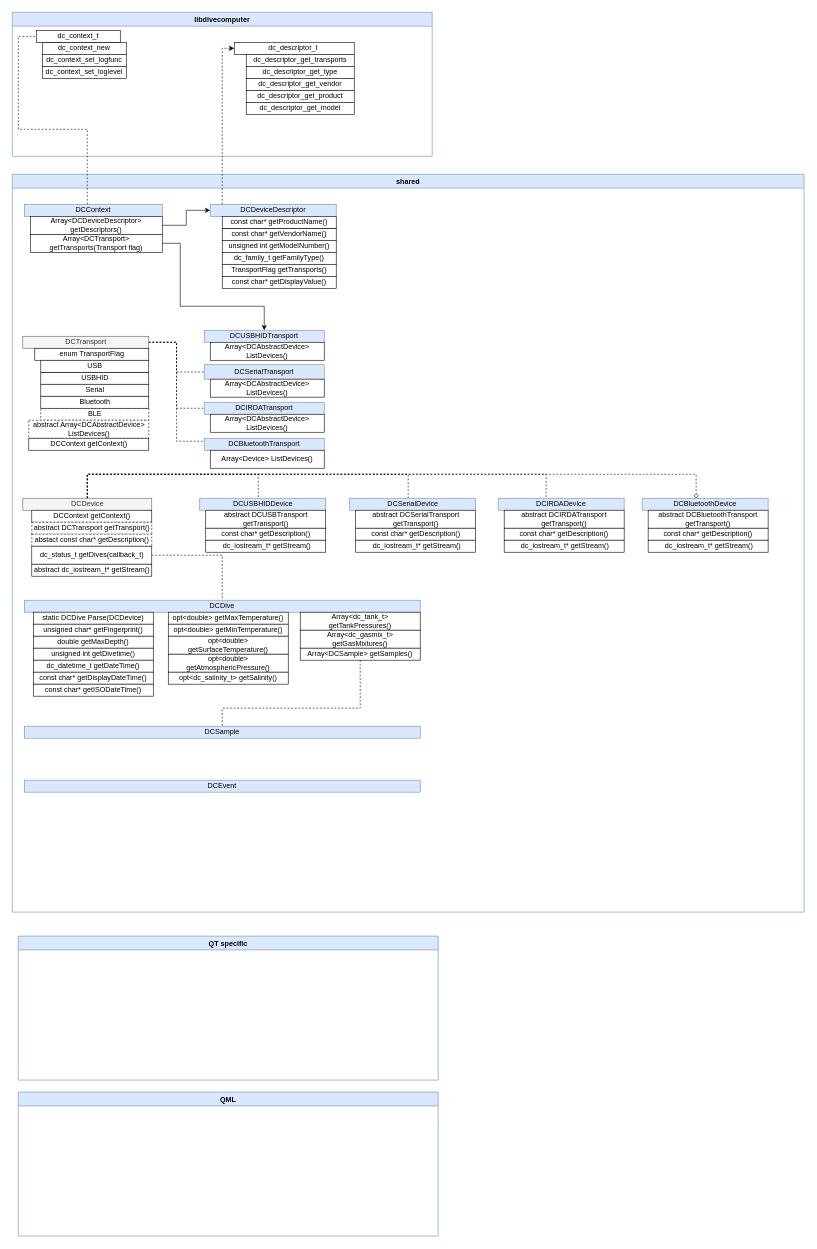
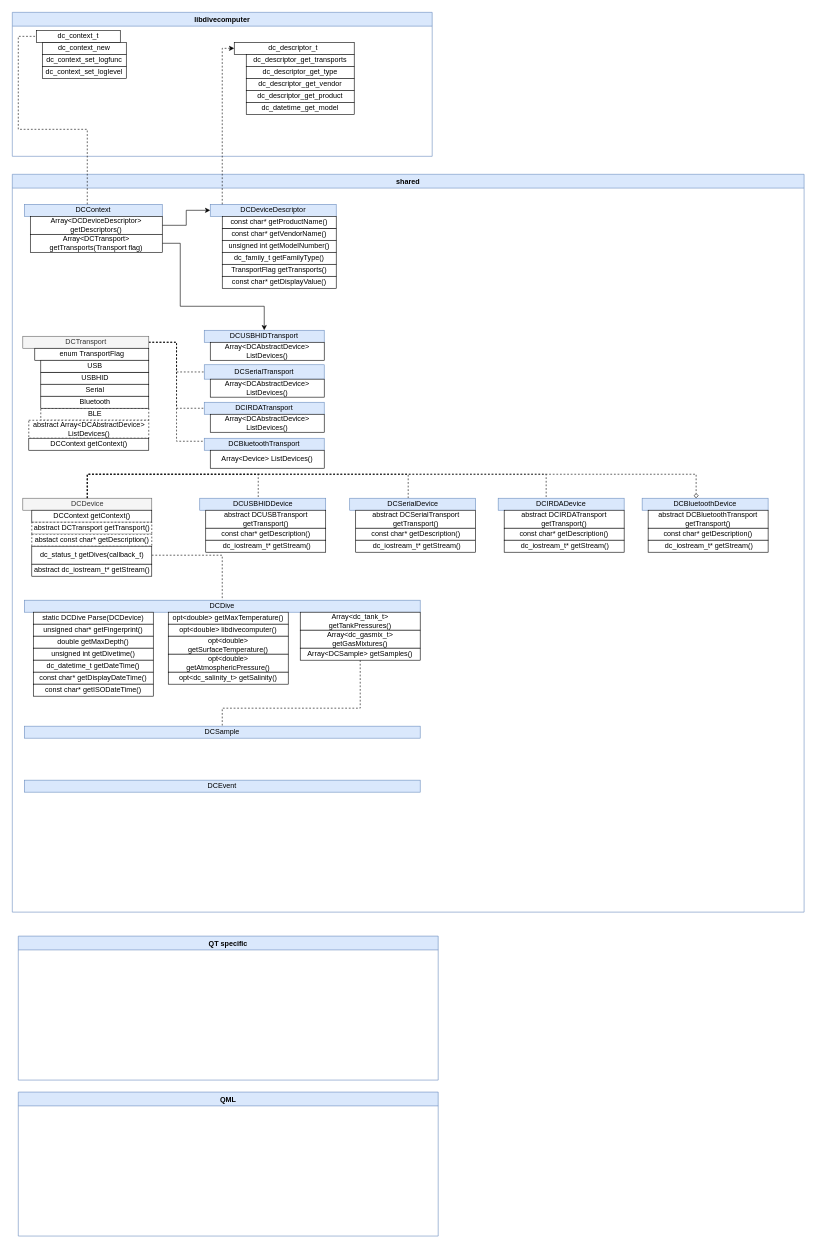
(300, 108) -> (300, 108)
(228, 630) -> (228, 630)
